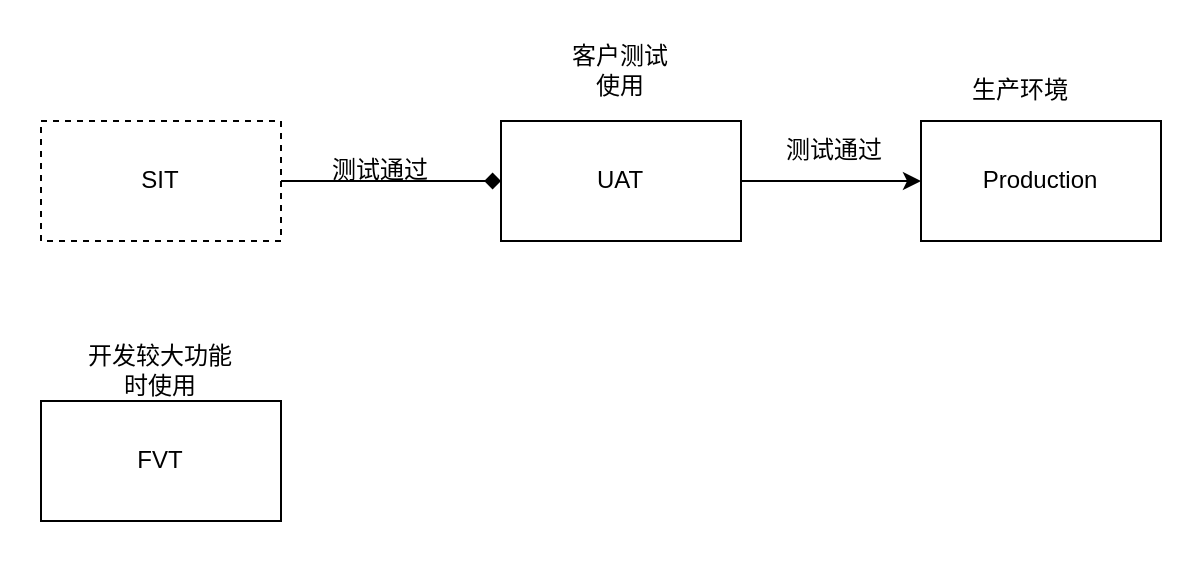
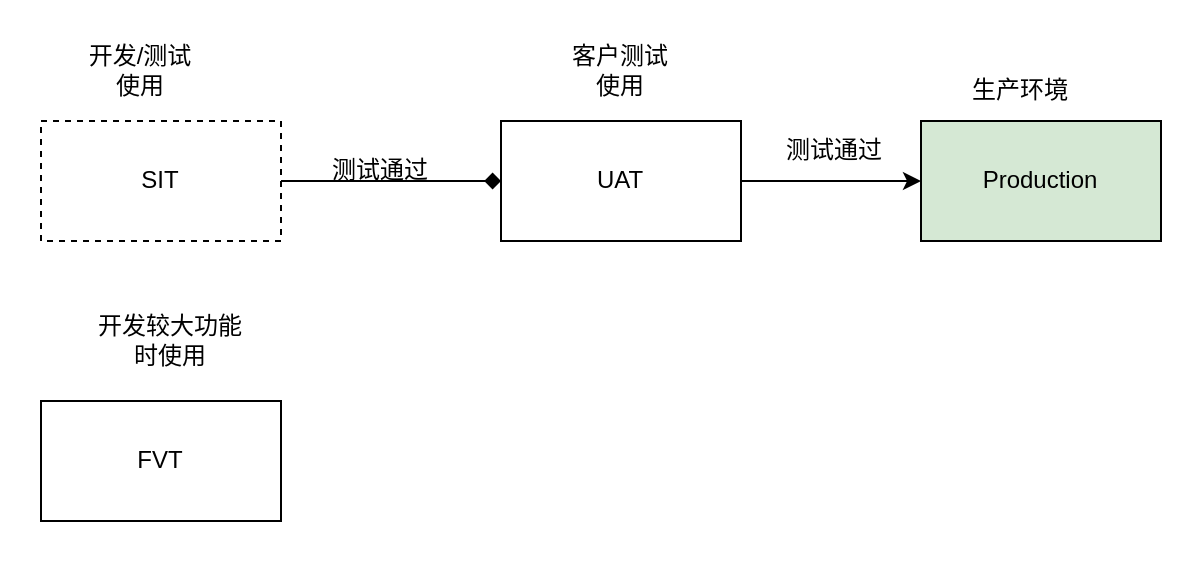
none -> (141, 71)
(1041, 181) -> (1041, 181)
(161, 371) -> (171, 341)
